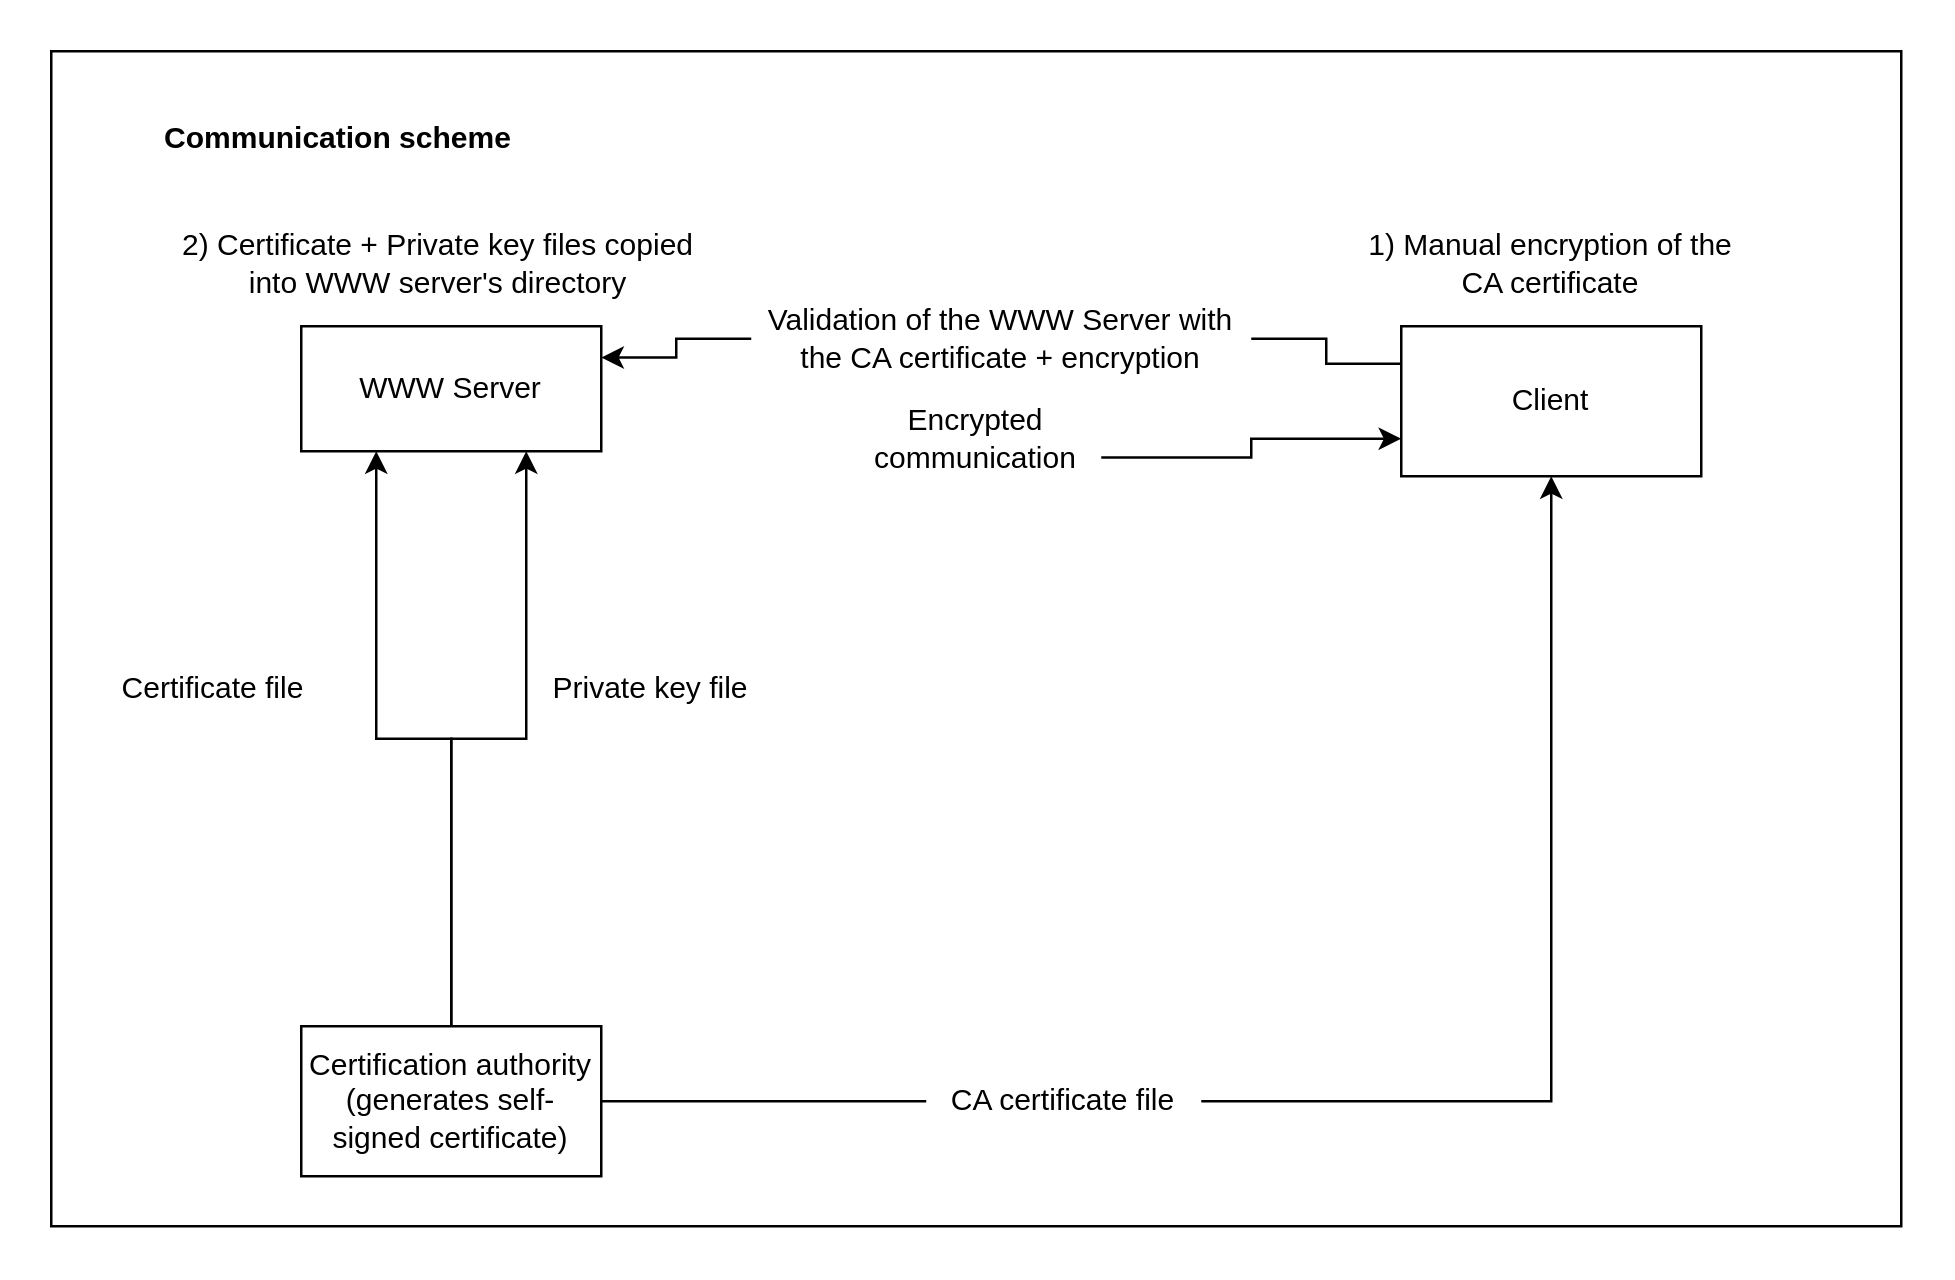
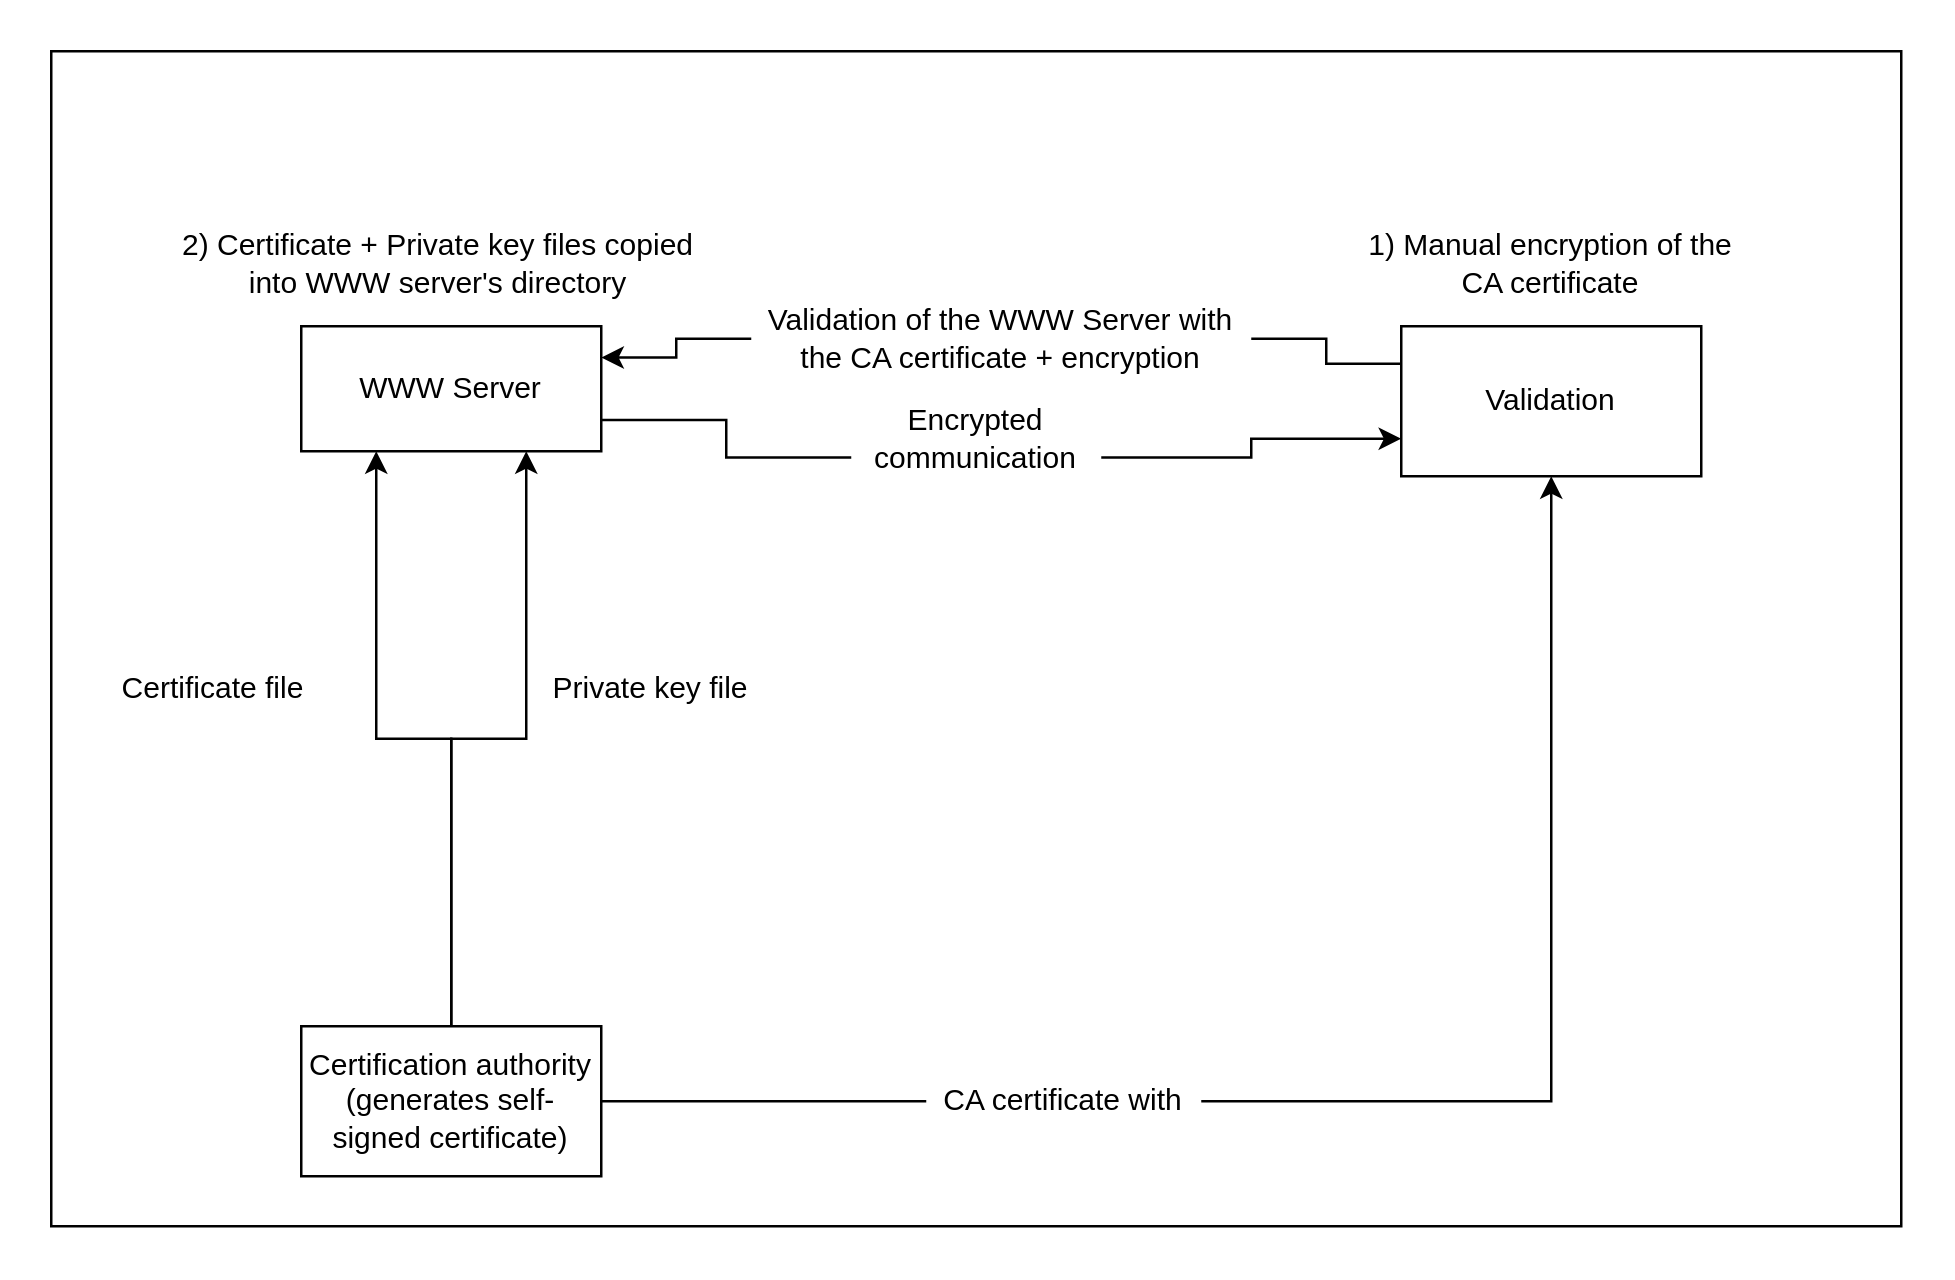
(339, 139) -> none
(1551, 401) -> (1551, 401)
none -> (726, 438)
(1064, 1101) -> (1064, 1101)
